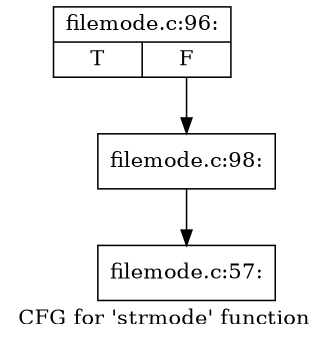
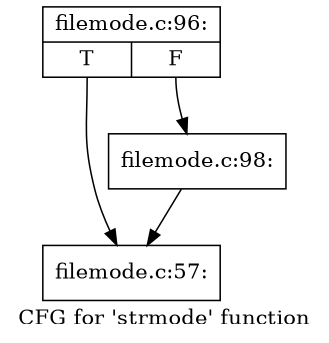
none -> (88, 156)
